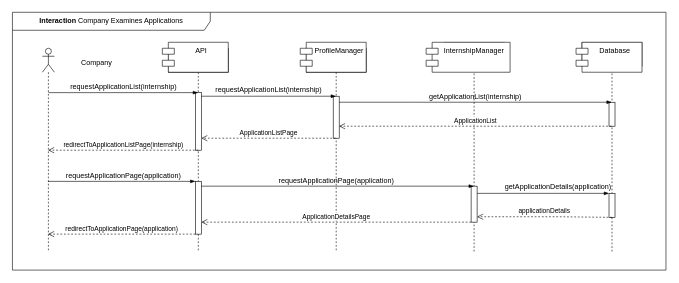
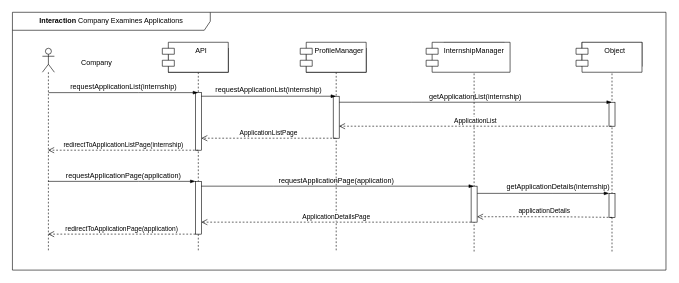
(615, 51) -> (615, 51)
(559, 188) -> (559, 188)
